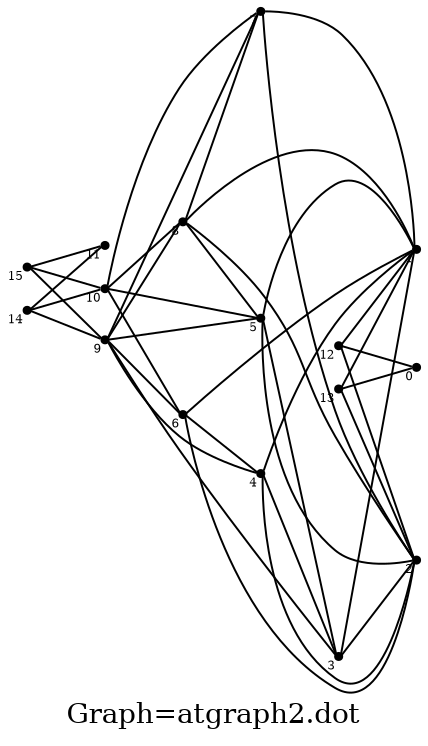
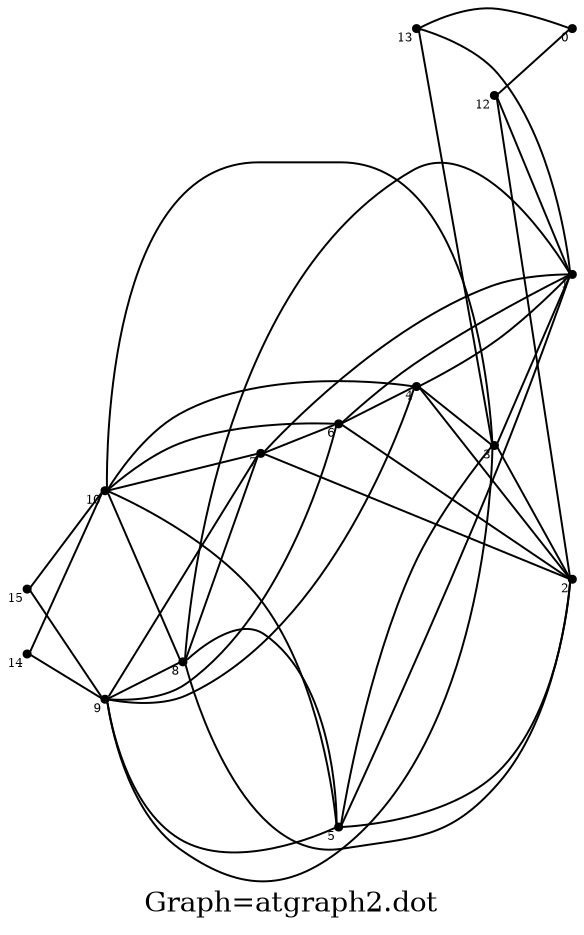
none -> (277, 162)
(105, 245) -> none
none -> (226, 396)
none -> (299, 439)
(378, 475) -> (454, 226)
